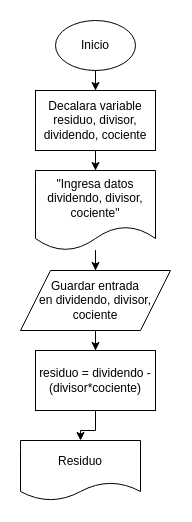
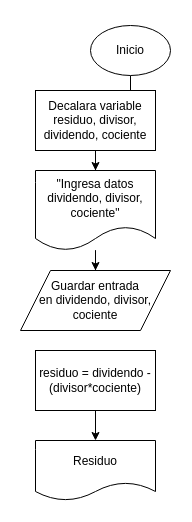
(96, 46) -> (131, 51)
(96, 345) -> none
(81, 471) -> (96, 471)
